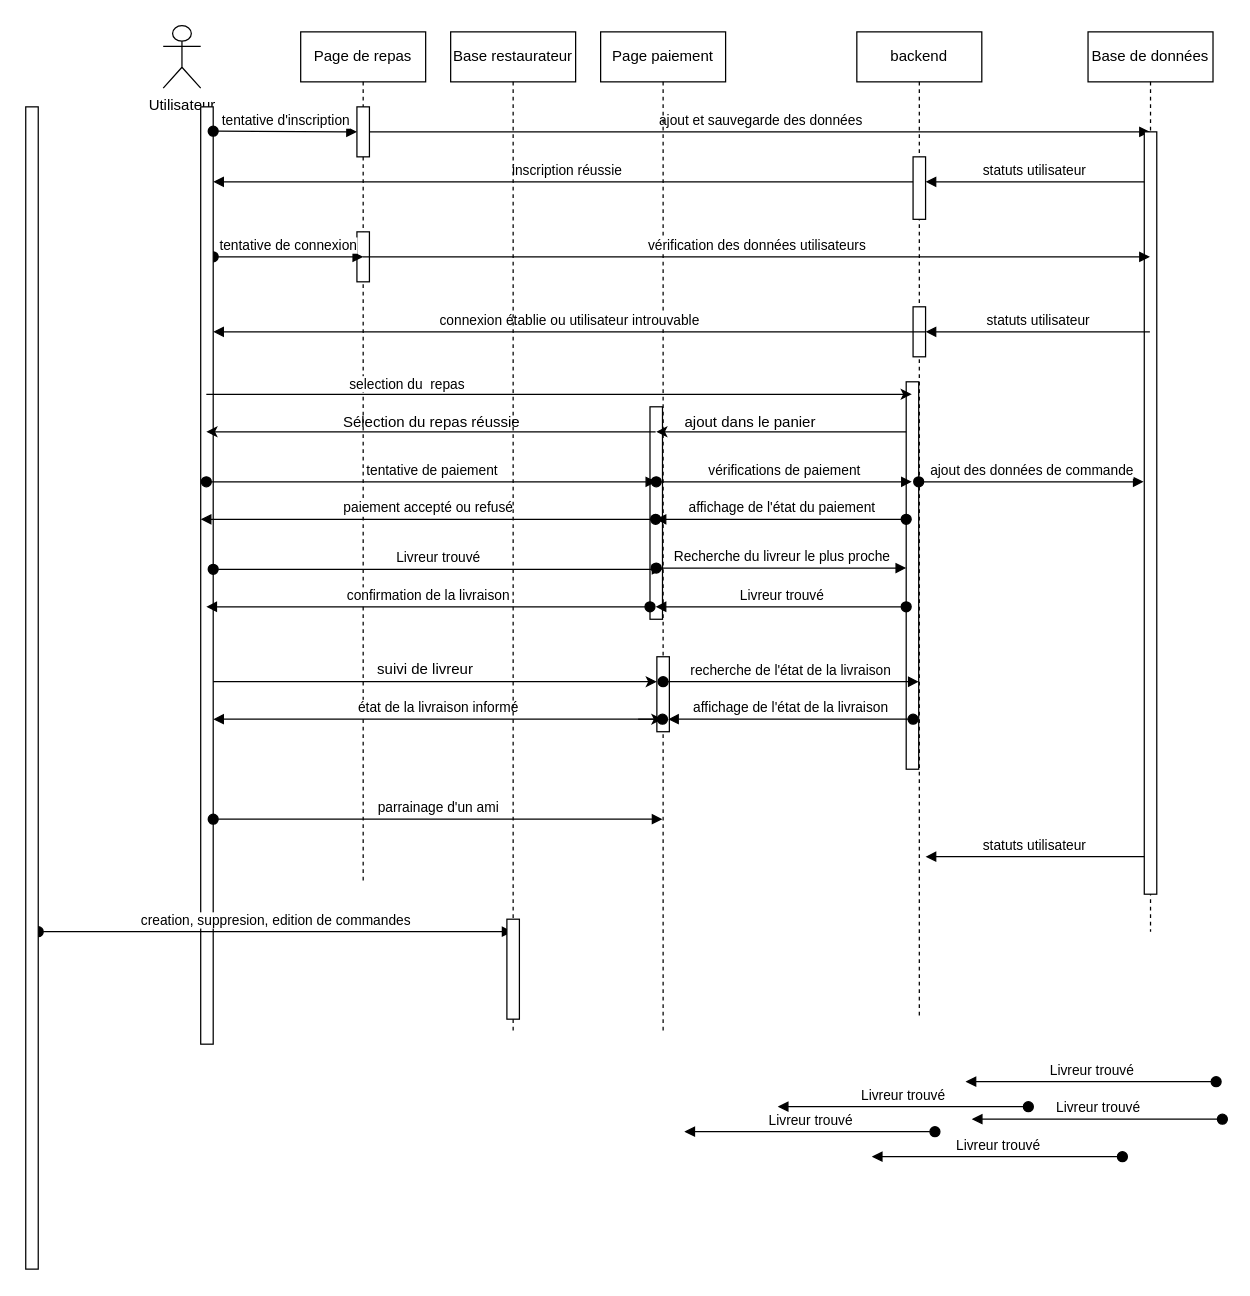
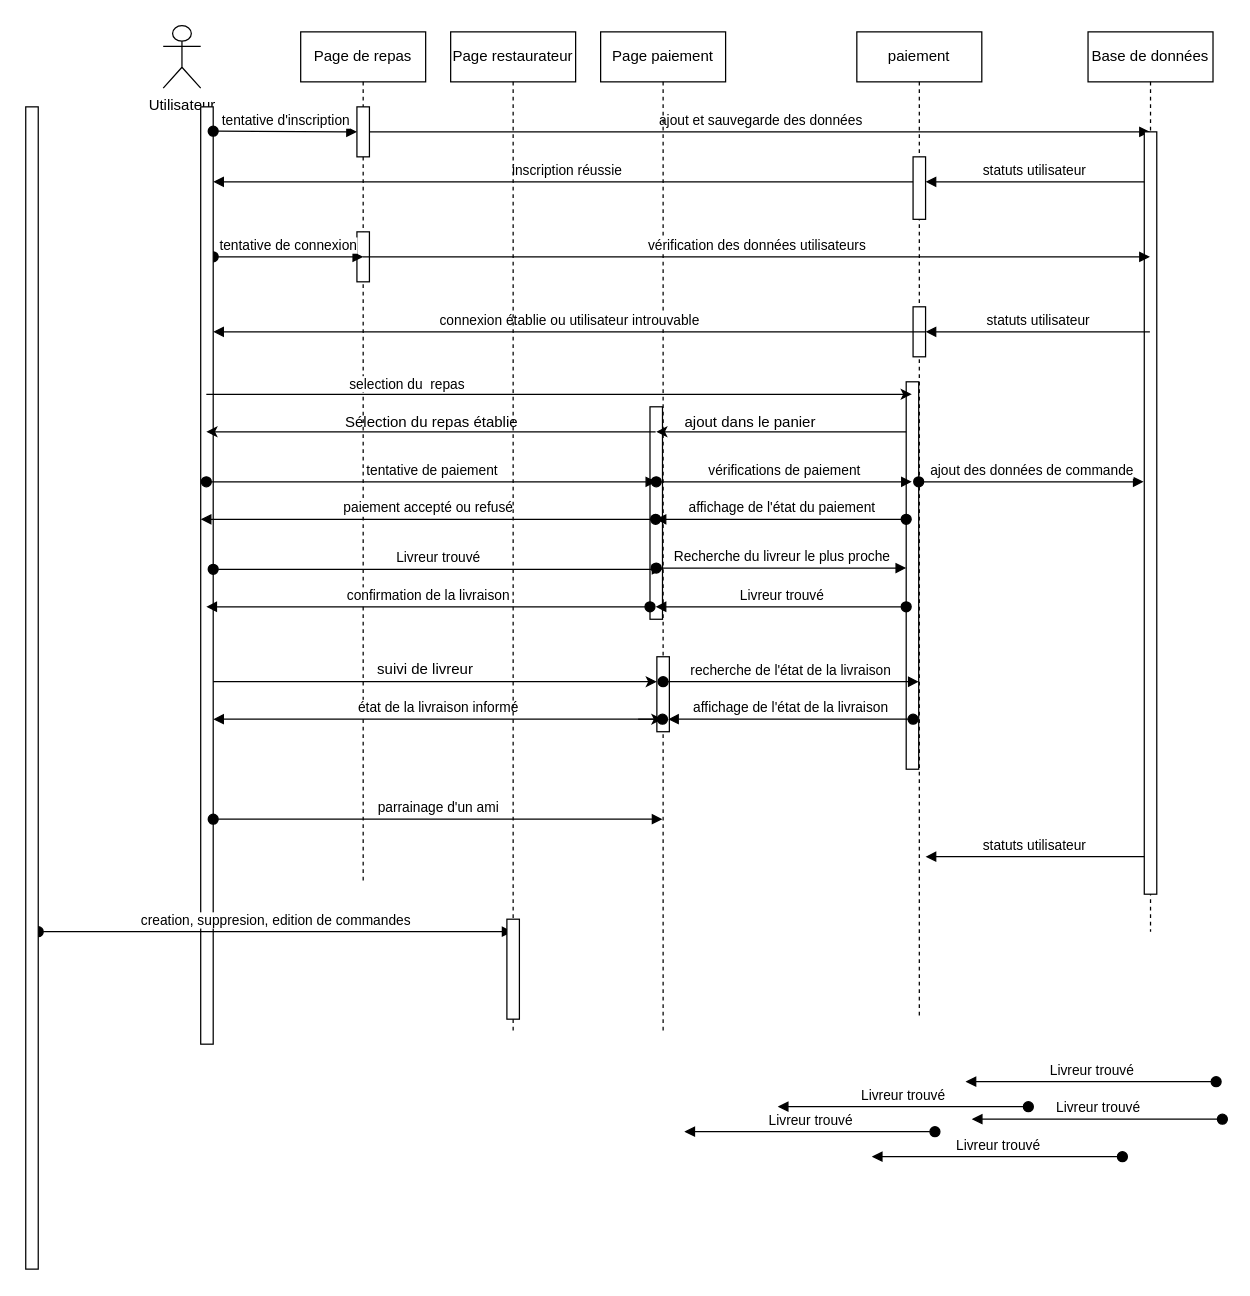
(513, 57) -> (513, 57)
(919, 57) -> (919, 57)
(432, 423) -> (432, 423)
